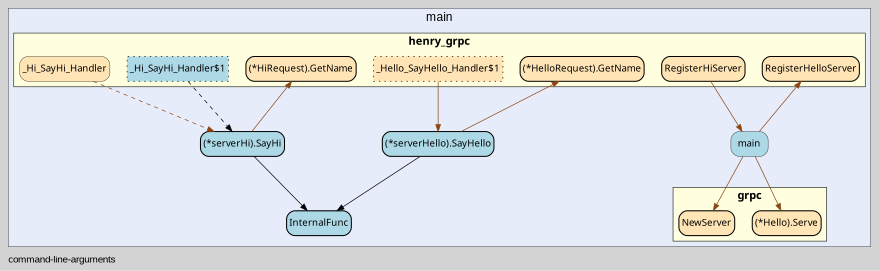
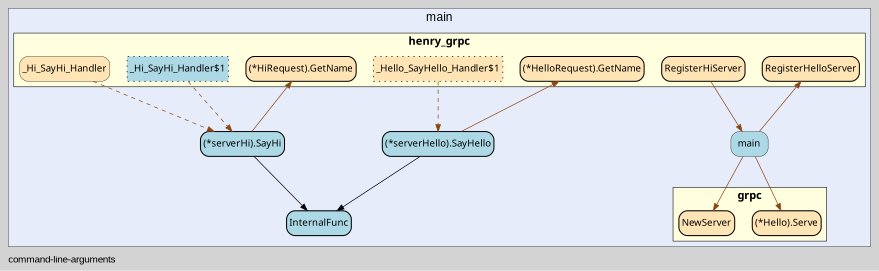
(438, 103) -> (438, 103)
(208, 104) -> (208, 104)
